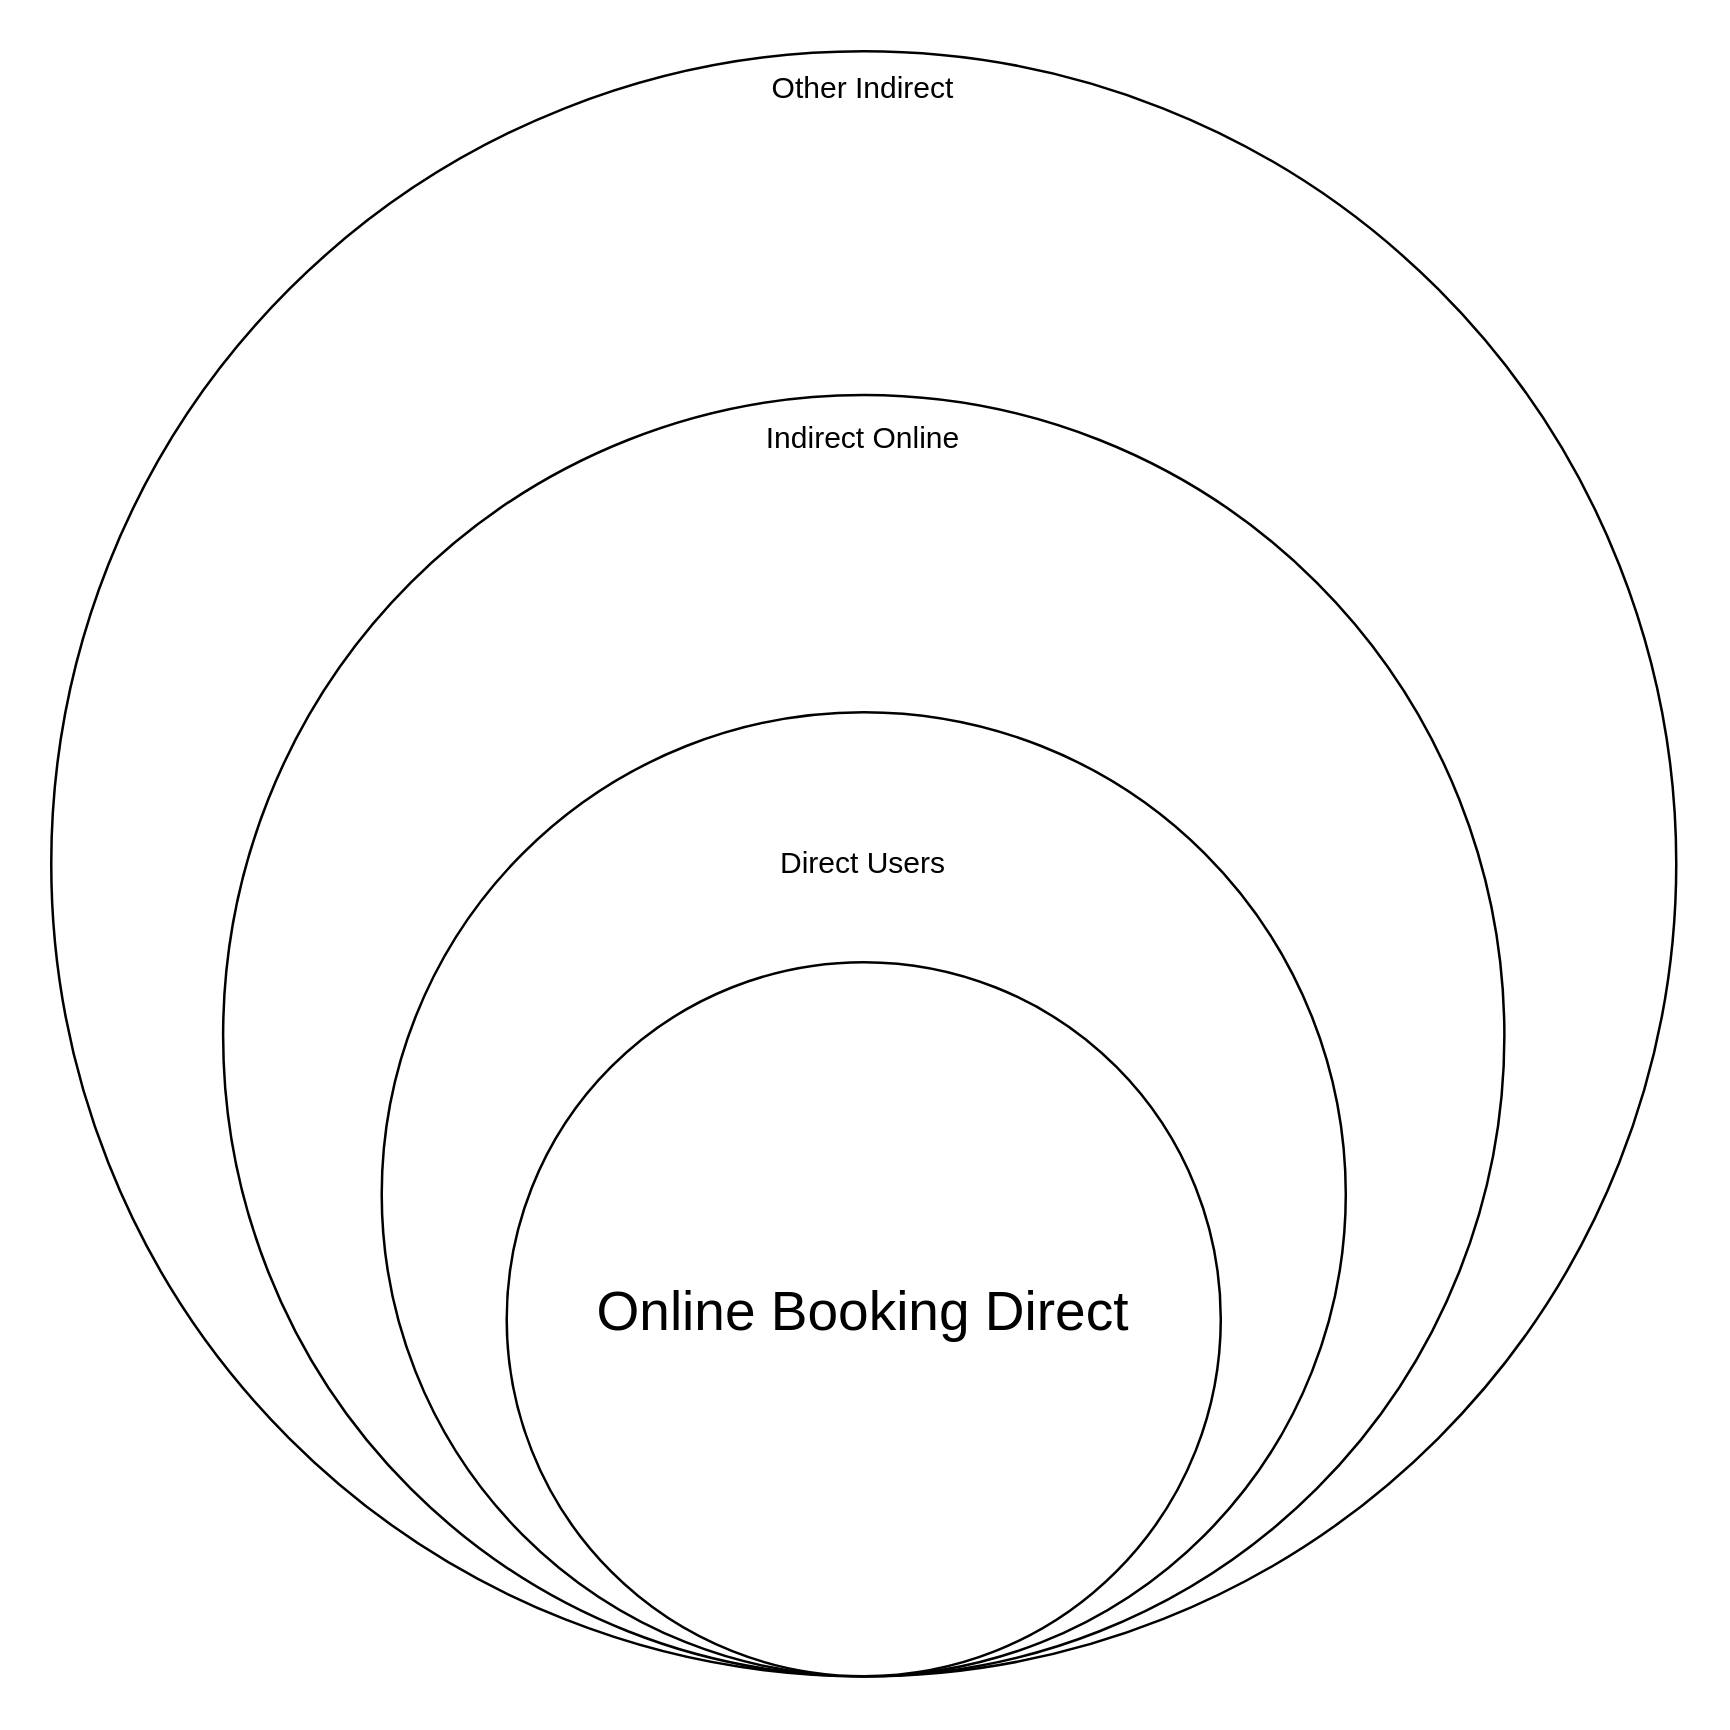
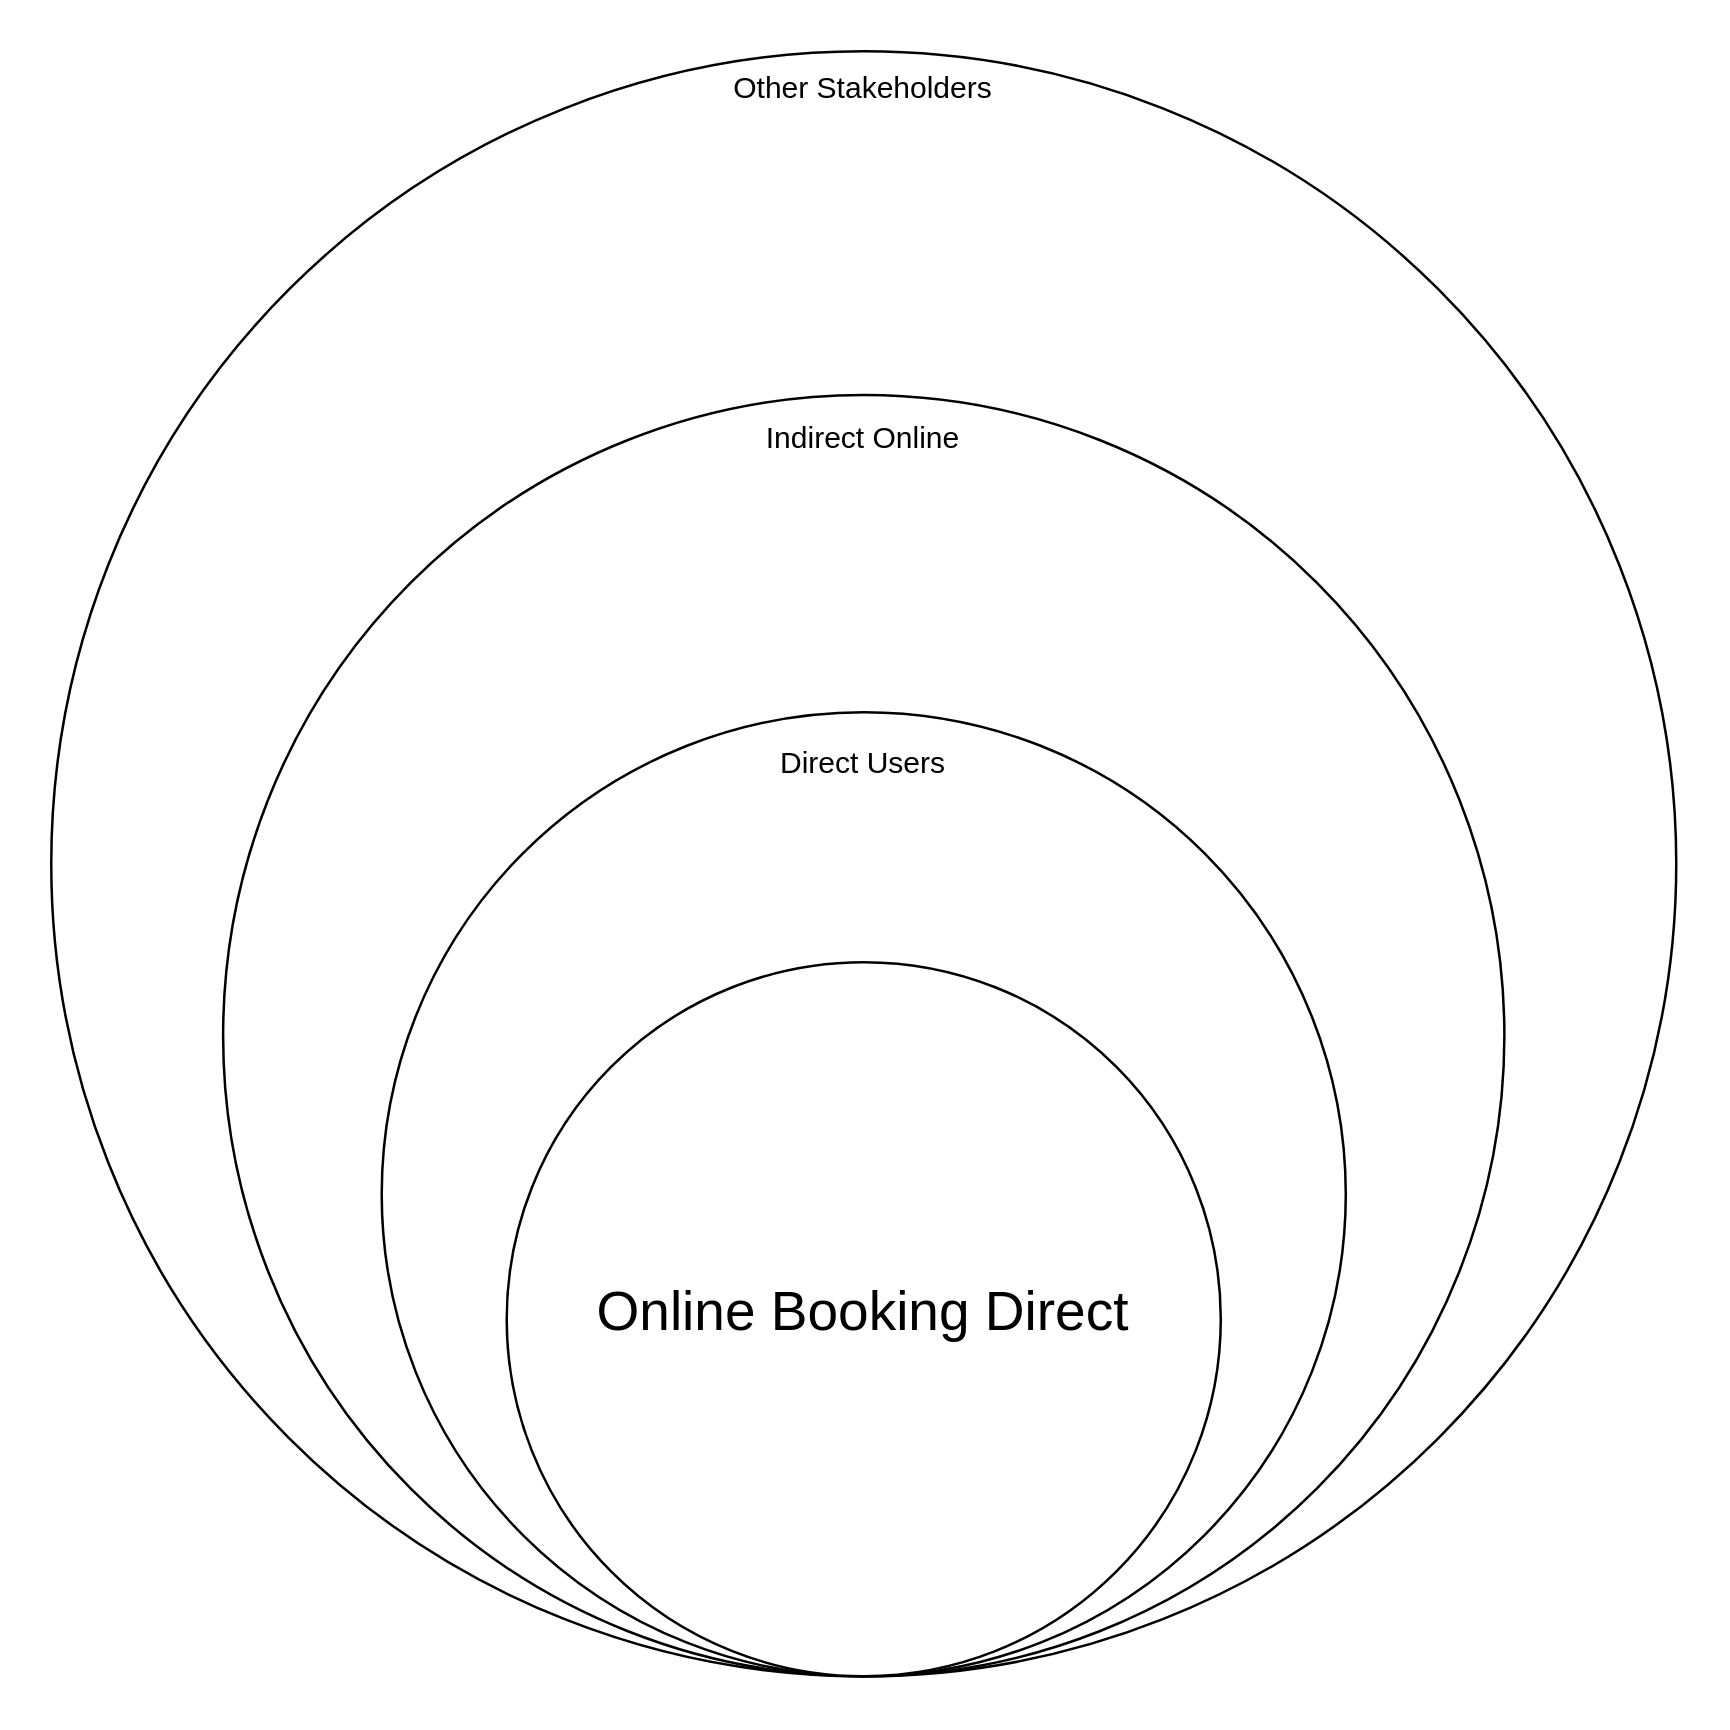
(864, 89) -> (864, 89)
(864, 864) -> (864, 764)
